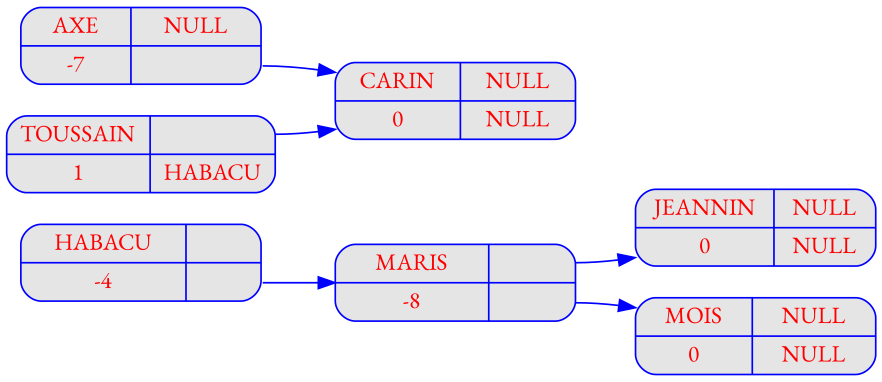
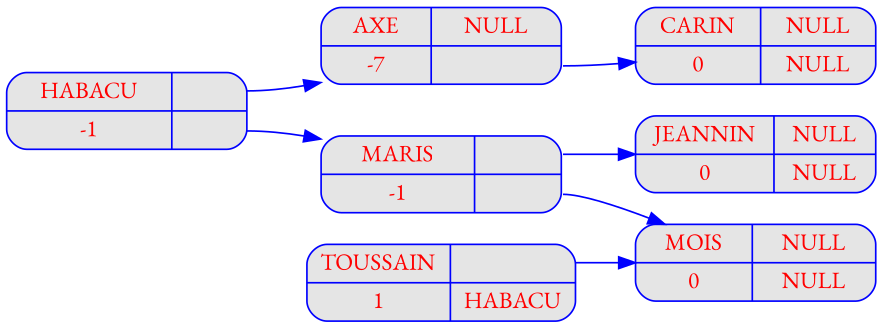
none -> (276, 89)
(297, 134) -> (597, 263)
(103, 281) -> (89, 129)
(412, 301) -> (398, 193)
